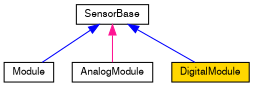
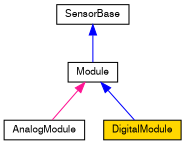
(166, 46) -> (121, 105)
(112, 49) -> (65, 105)
